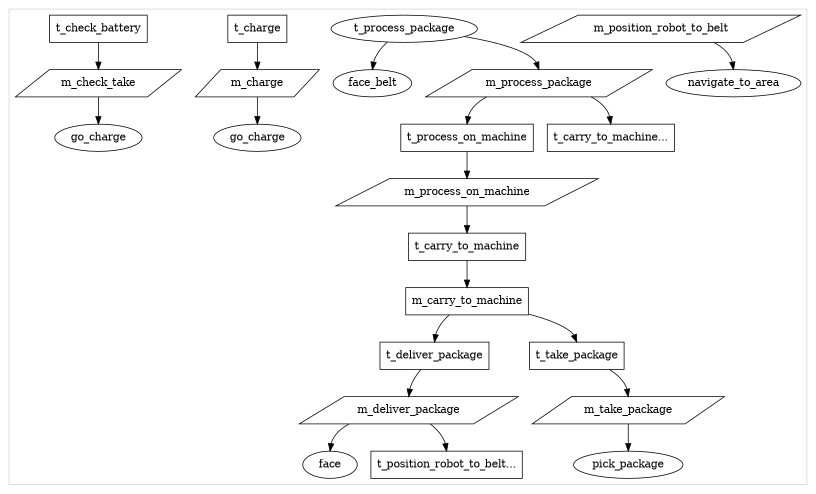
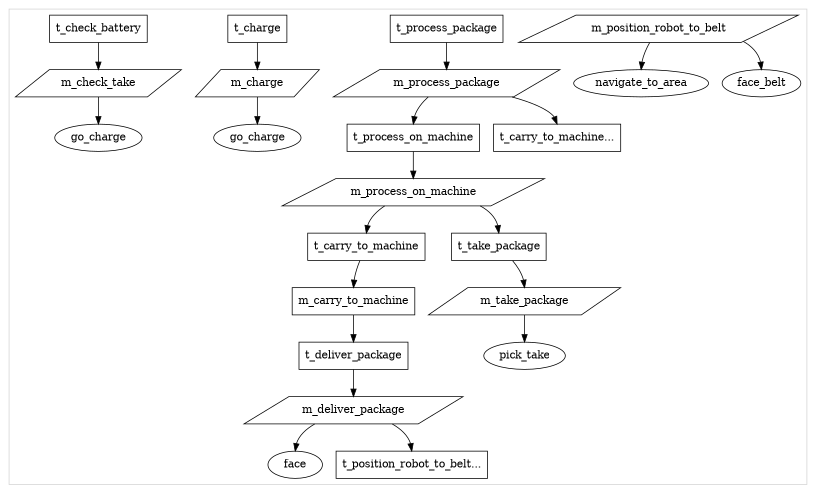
(404, 29) -> (447, 29)
(379, 51) -> (754, 50)
(553, 322) -> (491, 214)
(628, 465) -> (525, 356)
